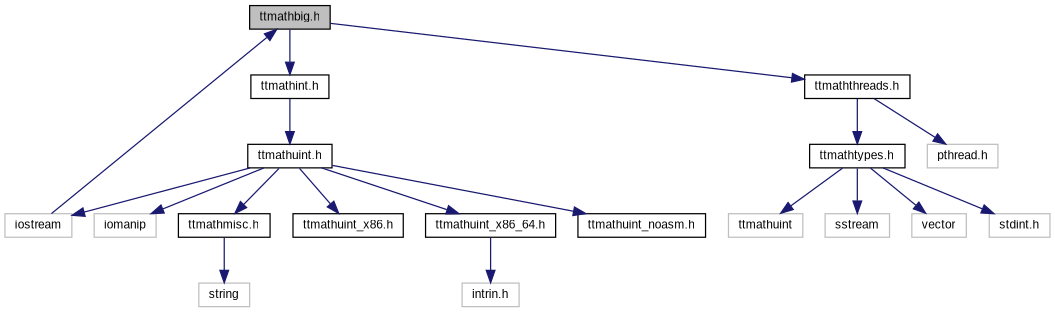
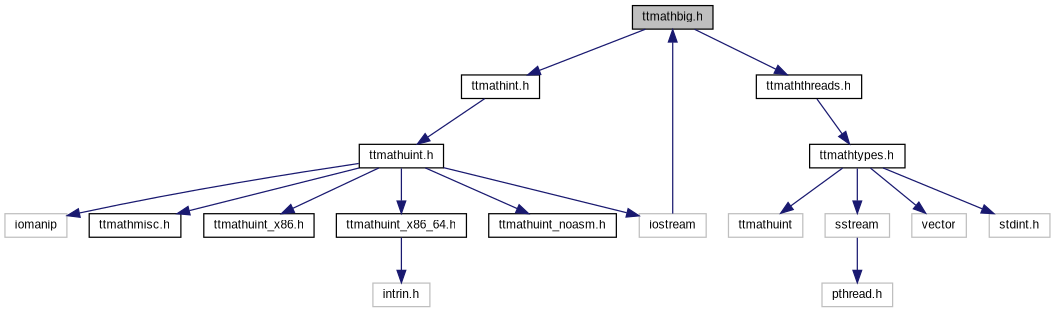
(905, 118) -> (857, 254)
(224, 295) -> none
